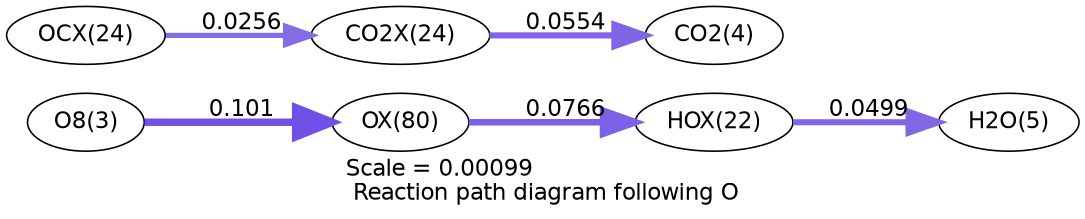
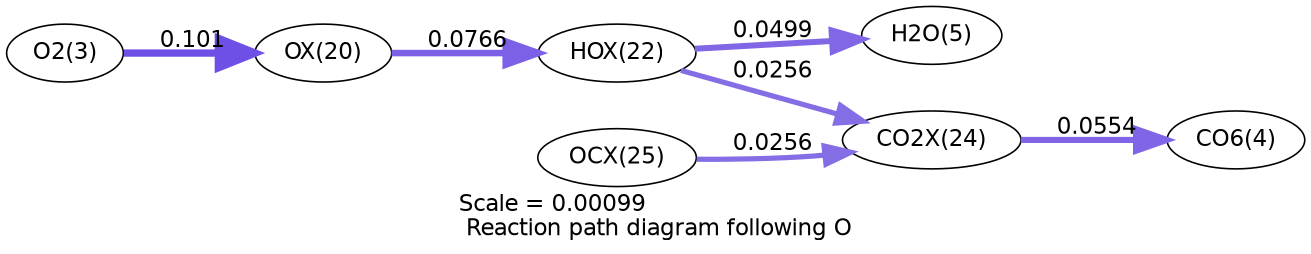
(86, 35) -> (617, 158)
(714, 35) -> (1236, 140)
none -> (759, 92)
(86, 122) -> (65, 53)
(401, 122) -> (323, 53)
